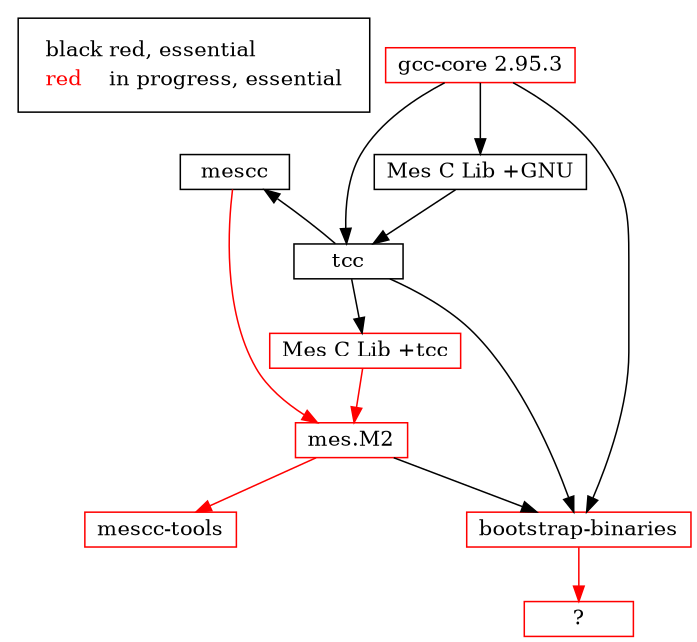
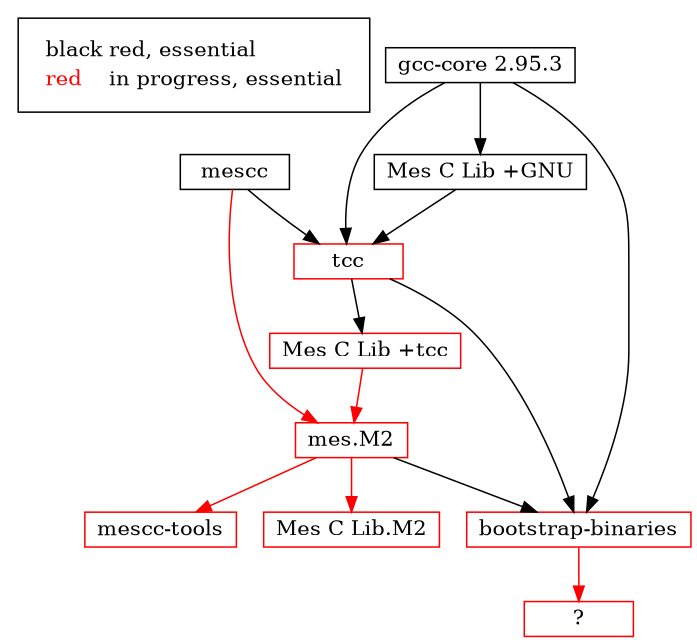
(480, 65) -> (480, 65)
(307, 221) -> (277, 213)
(349, 261) -> (349, 261)
none -> (352, 530)
